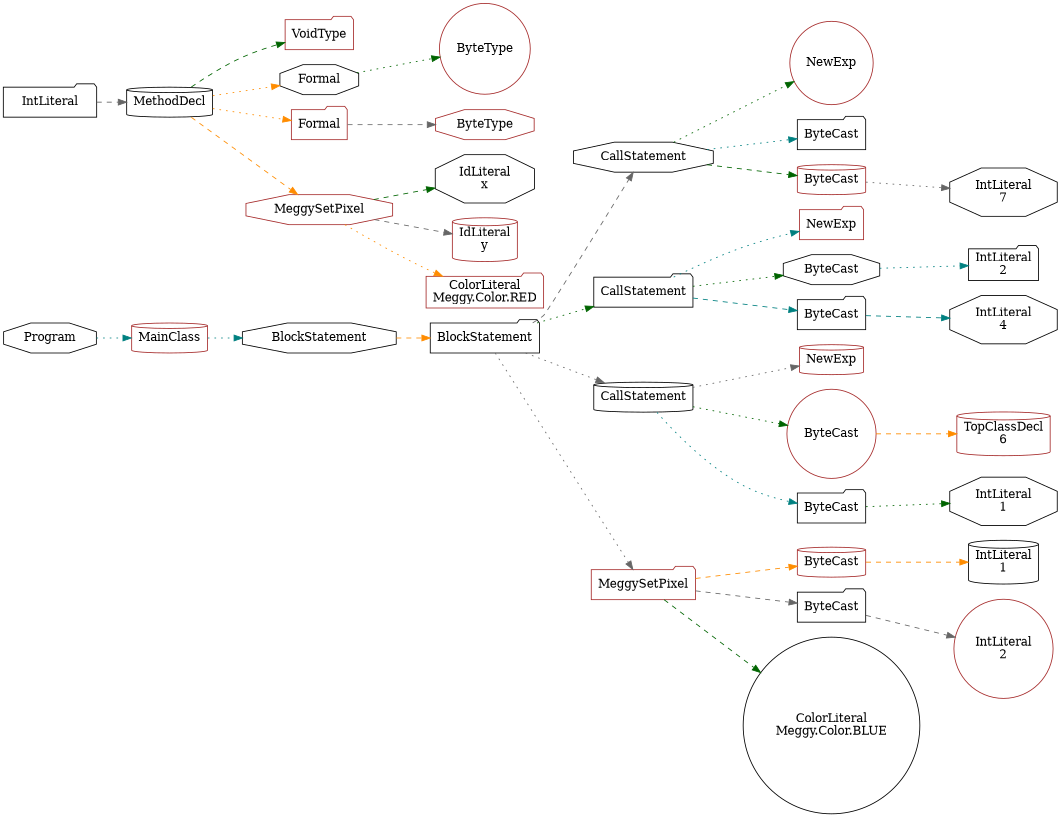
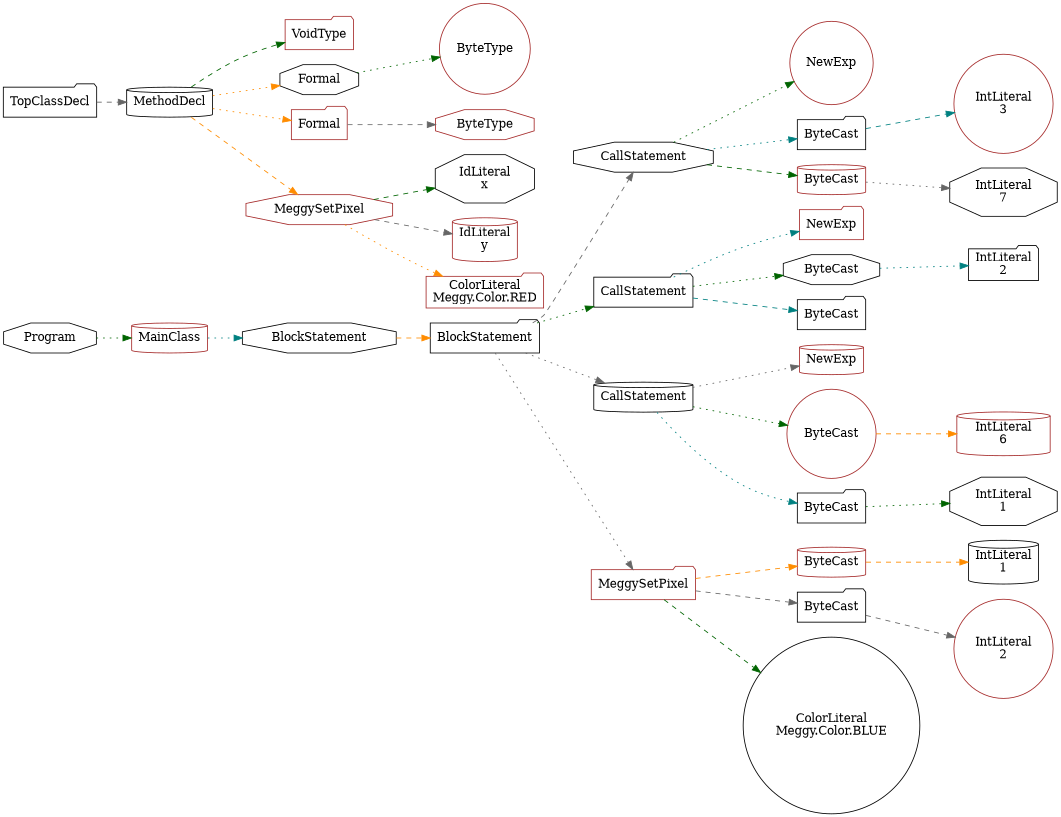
(50, 102) -> (50, 102)
none -> (1004, 104)
(1004, 320) -> none
(110, 338) -> (110, 338)
(1004, 434) -> (1004, 434)
